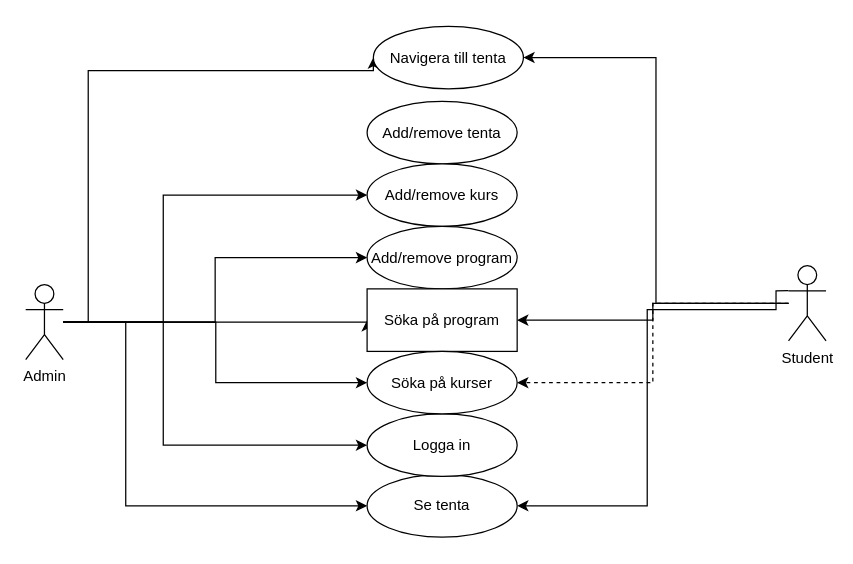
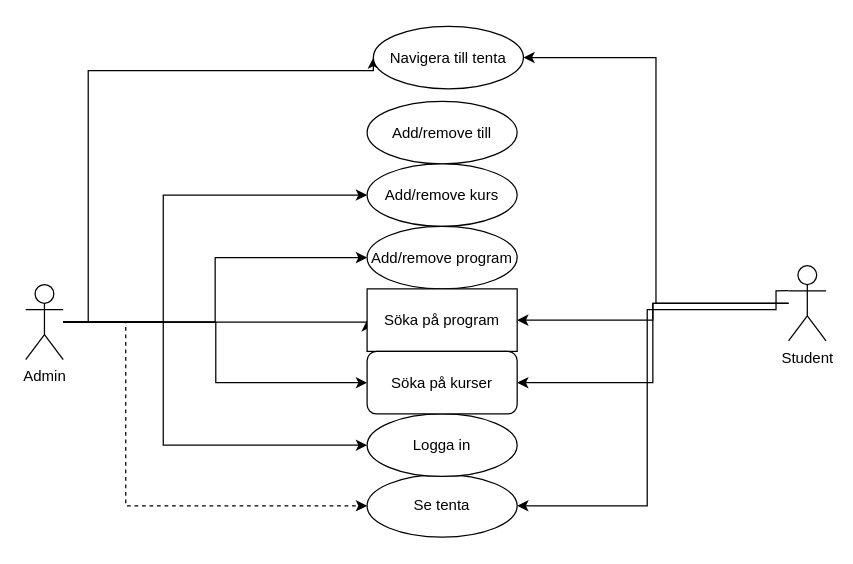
(442, 133) -> (442, 133)
(442, 383) -> (442, 383)
(619, 383) -> (619, 383)
(152, 506) -> (152, 506)
